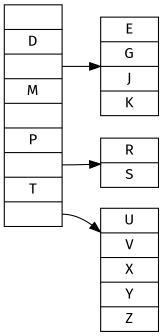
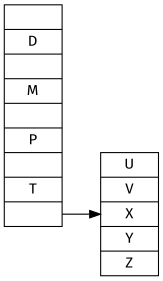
(130, 66) -> none
(130, 163) -> none
